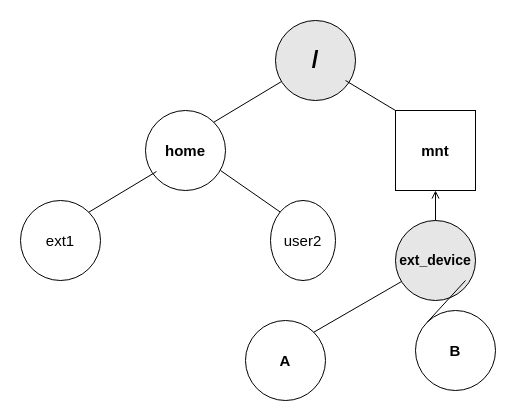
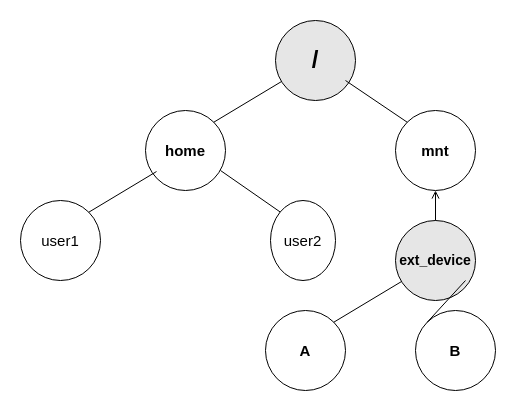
(436, 151) -> (436, 151)
(61, 241) -> (61, 241)
(286, 361) -> (306, 351)
